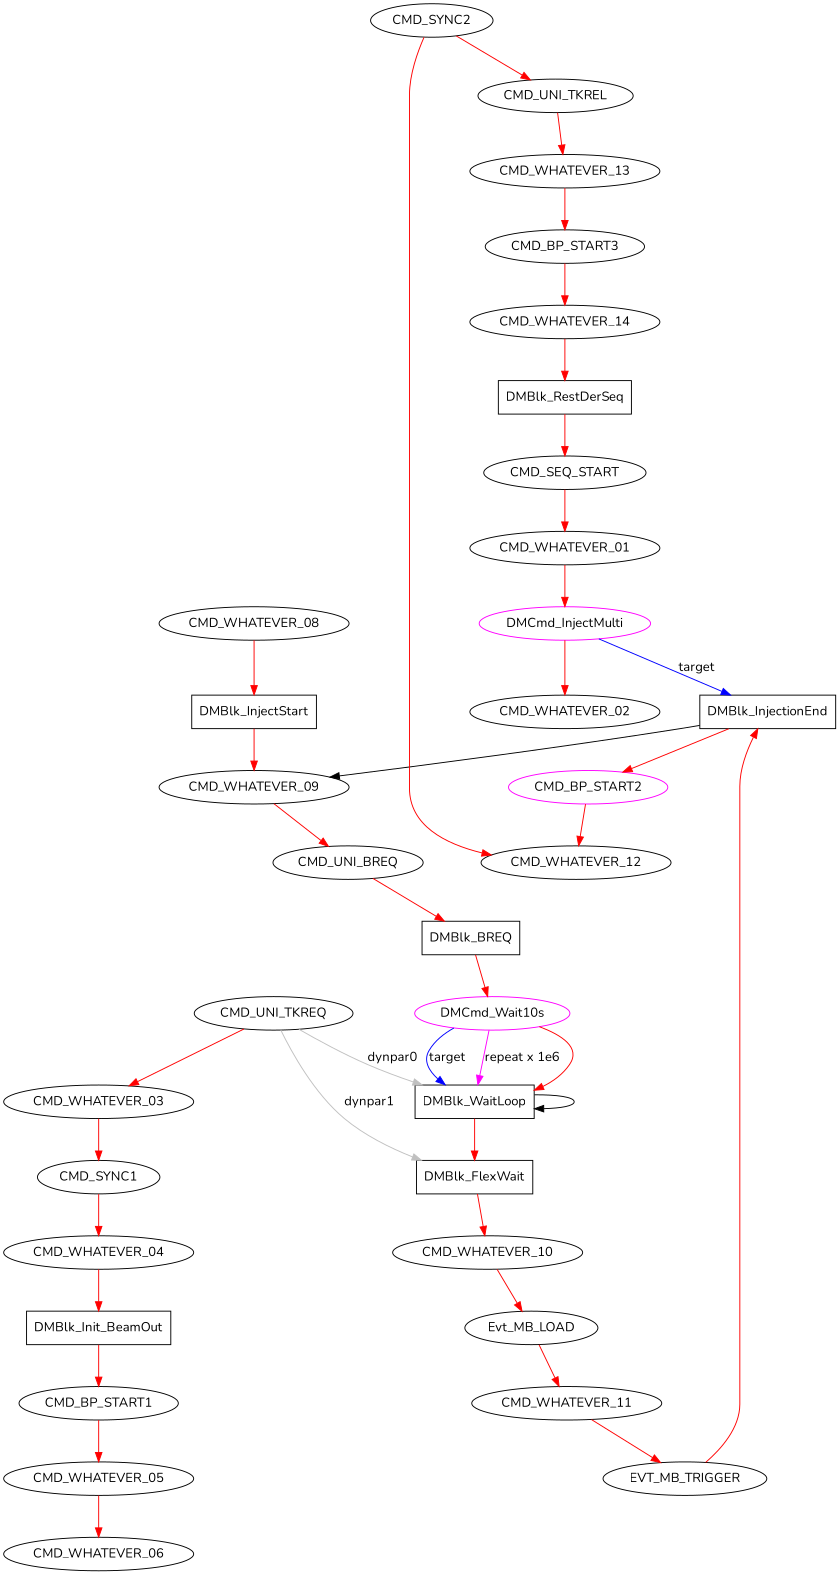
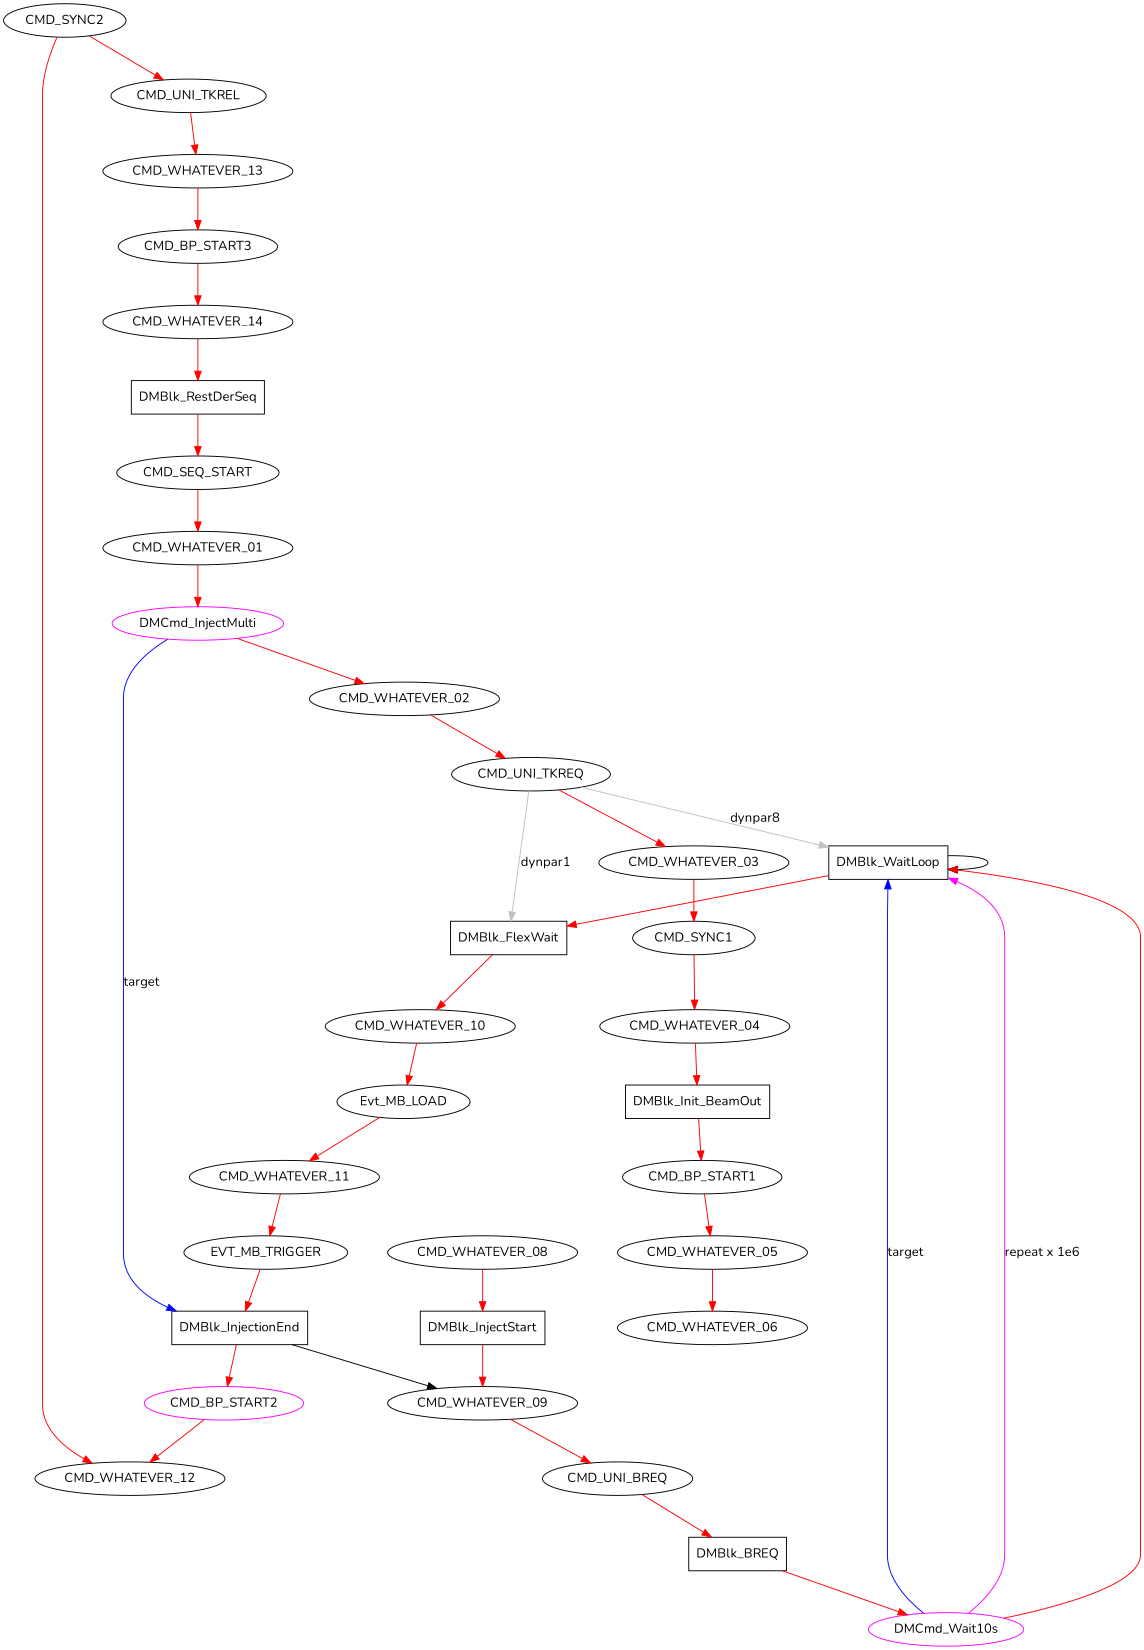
none -> (464, 734)
(393, 1058) -> (755, 818)
